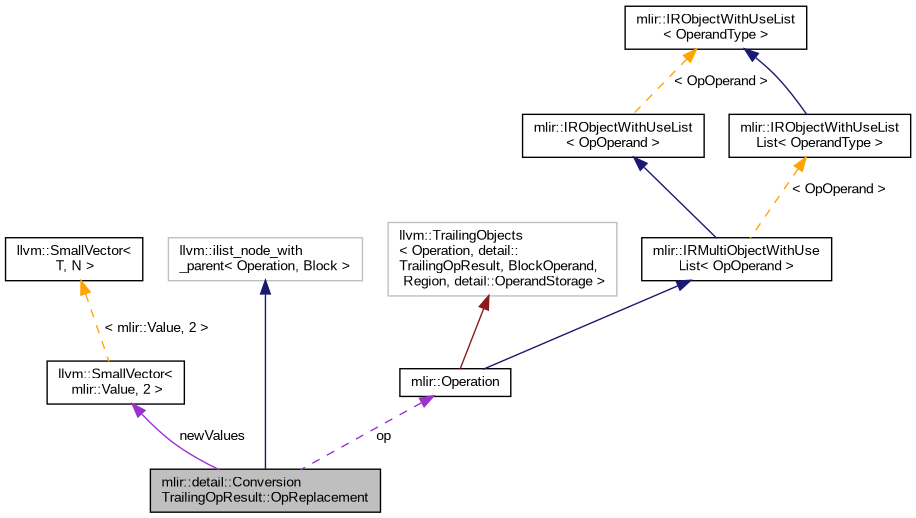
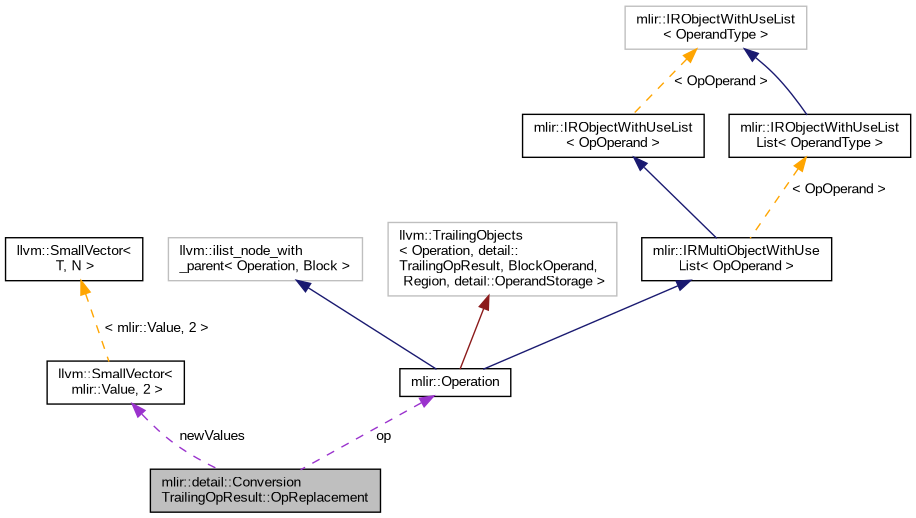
(716, 28) -> (716, 28)
(265, 382) -> (372, 329)
(178, 446) -> (178, 446)
